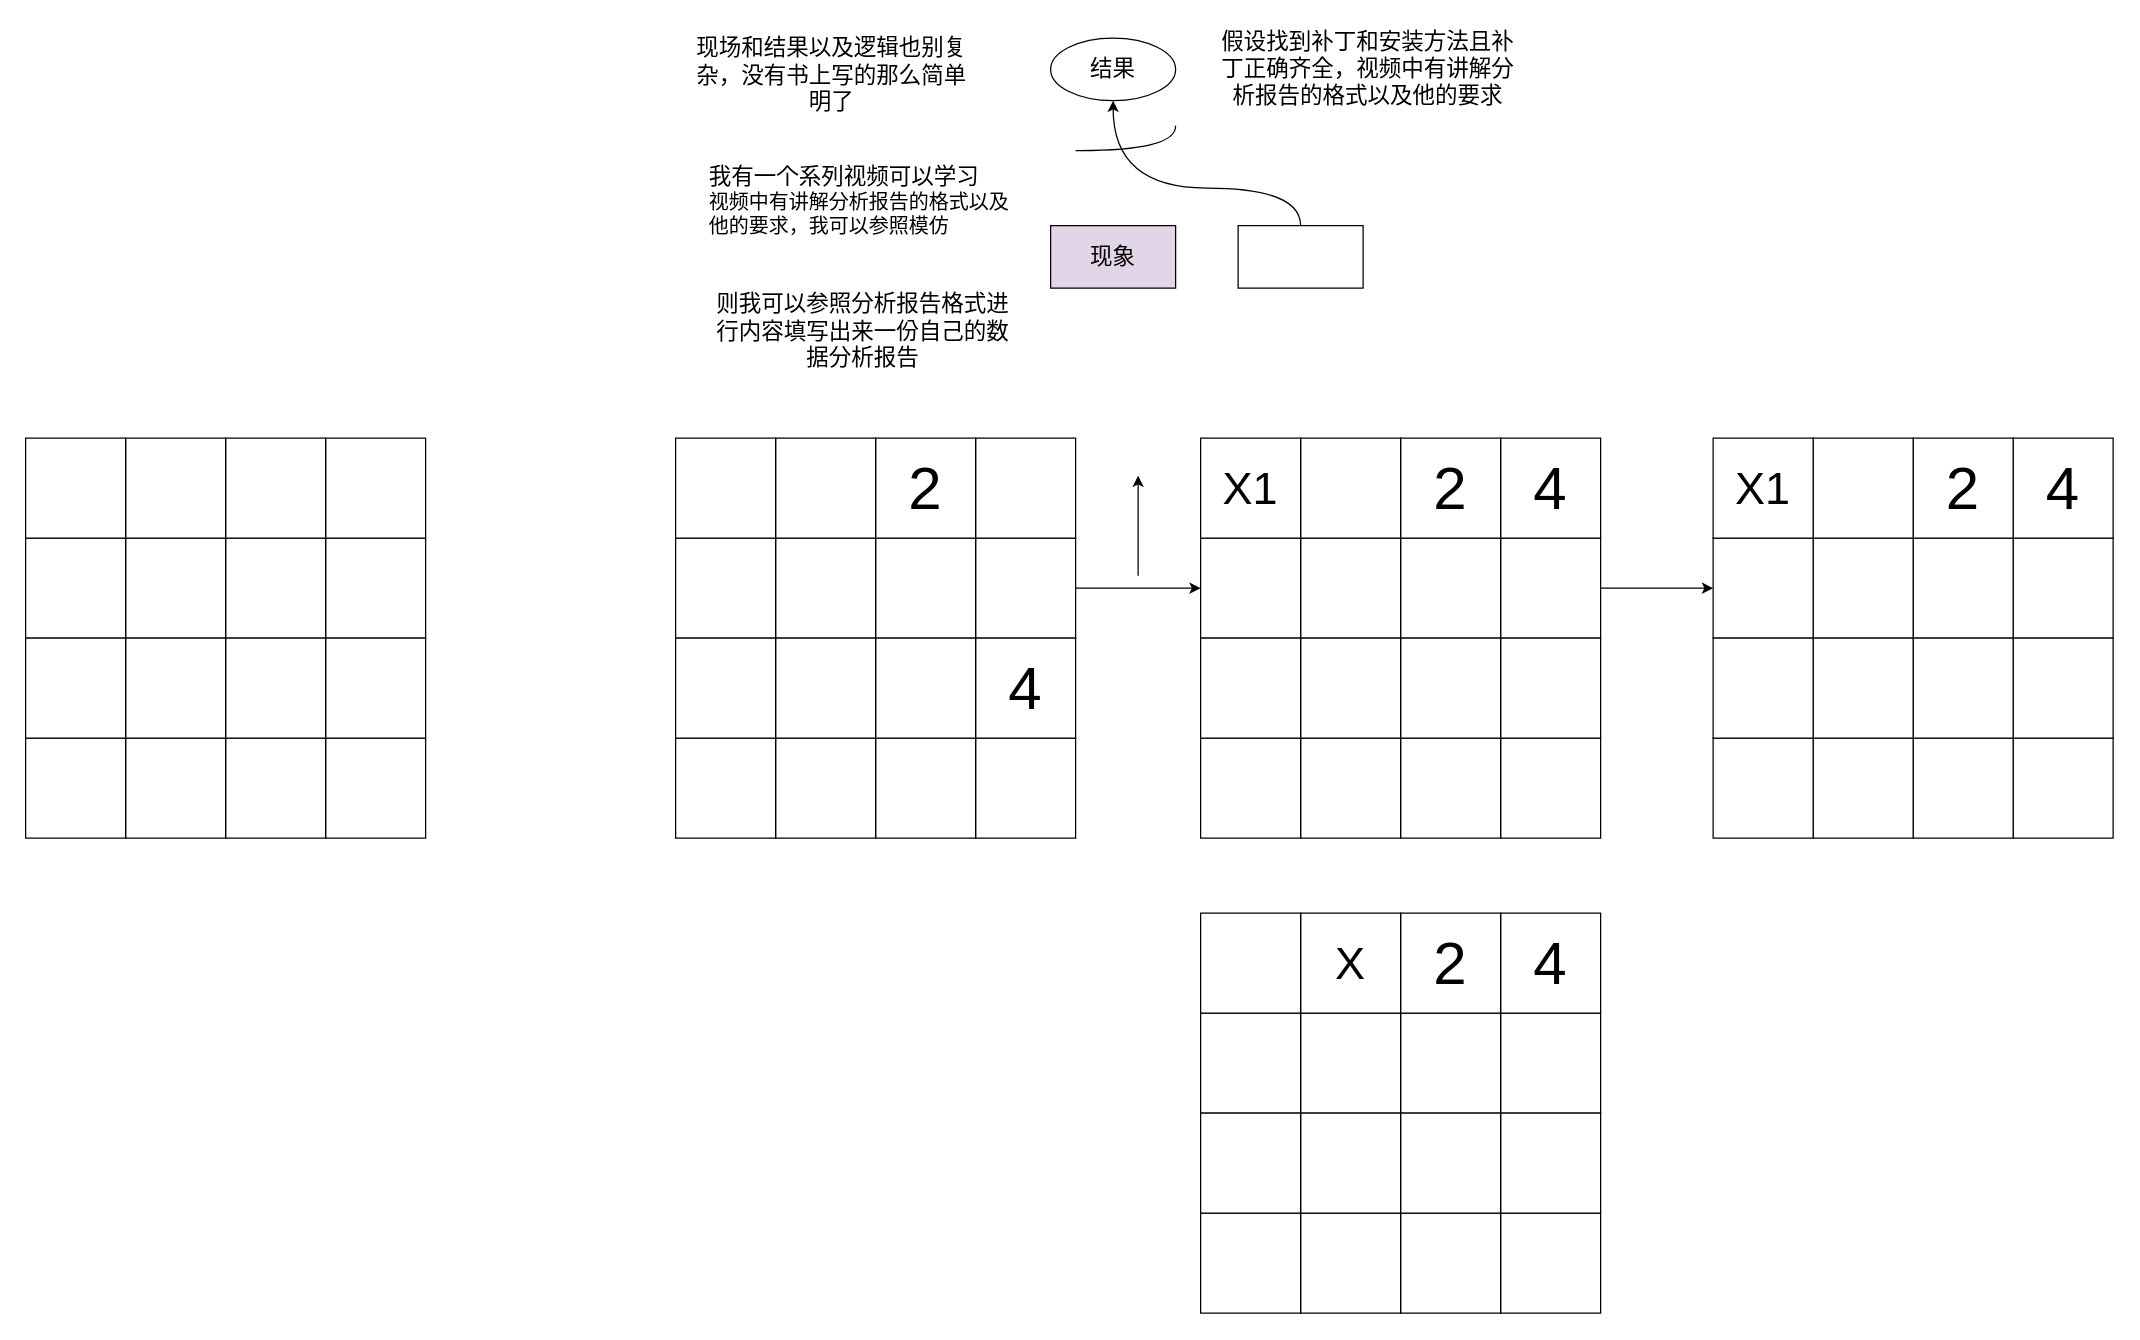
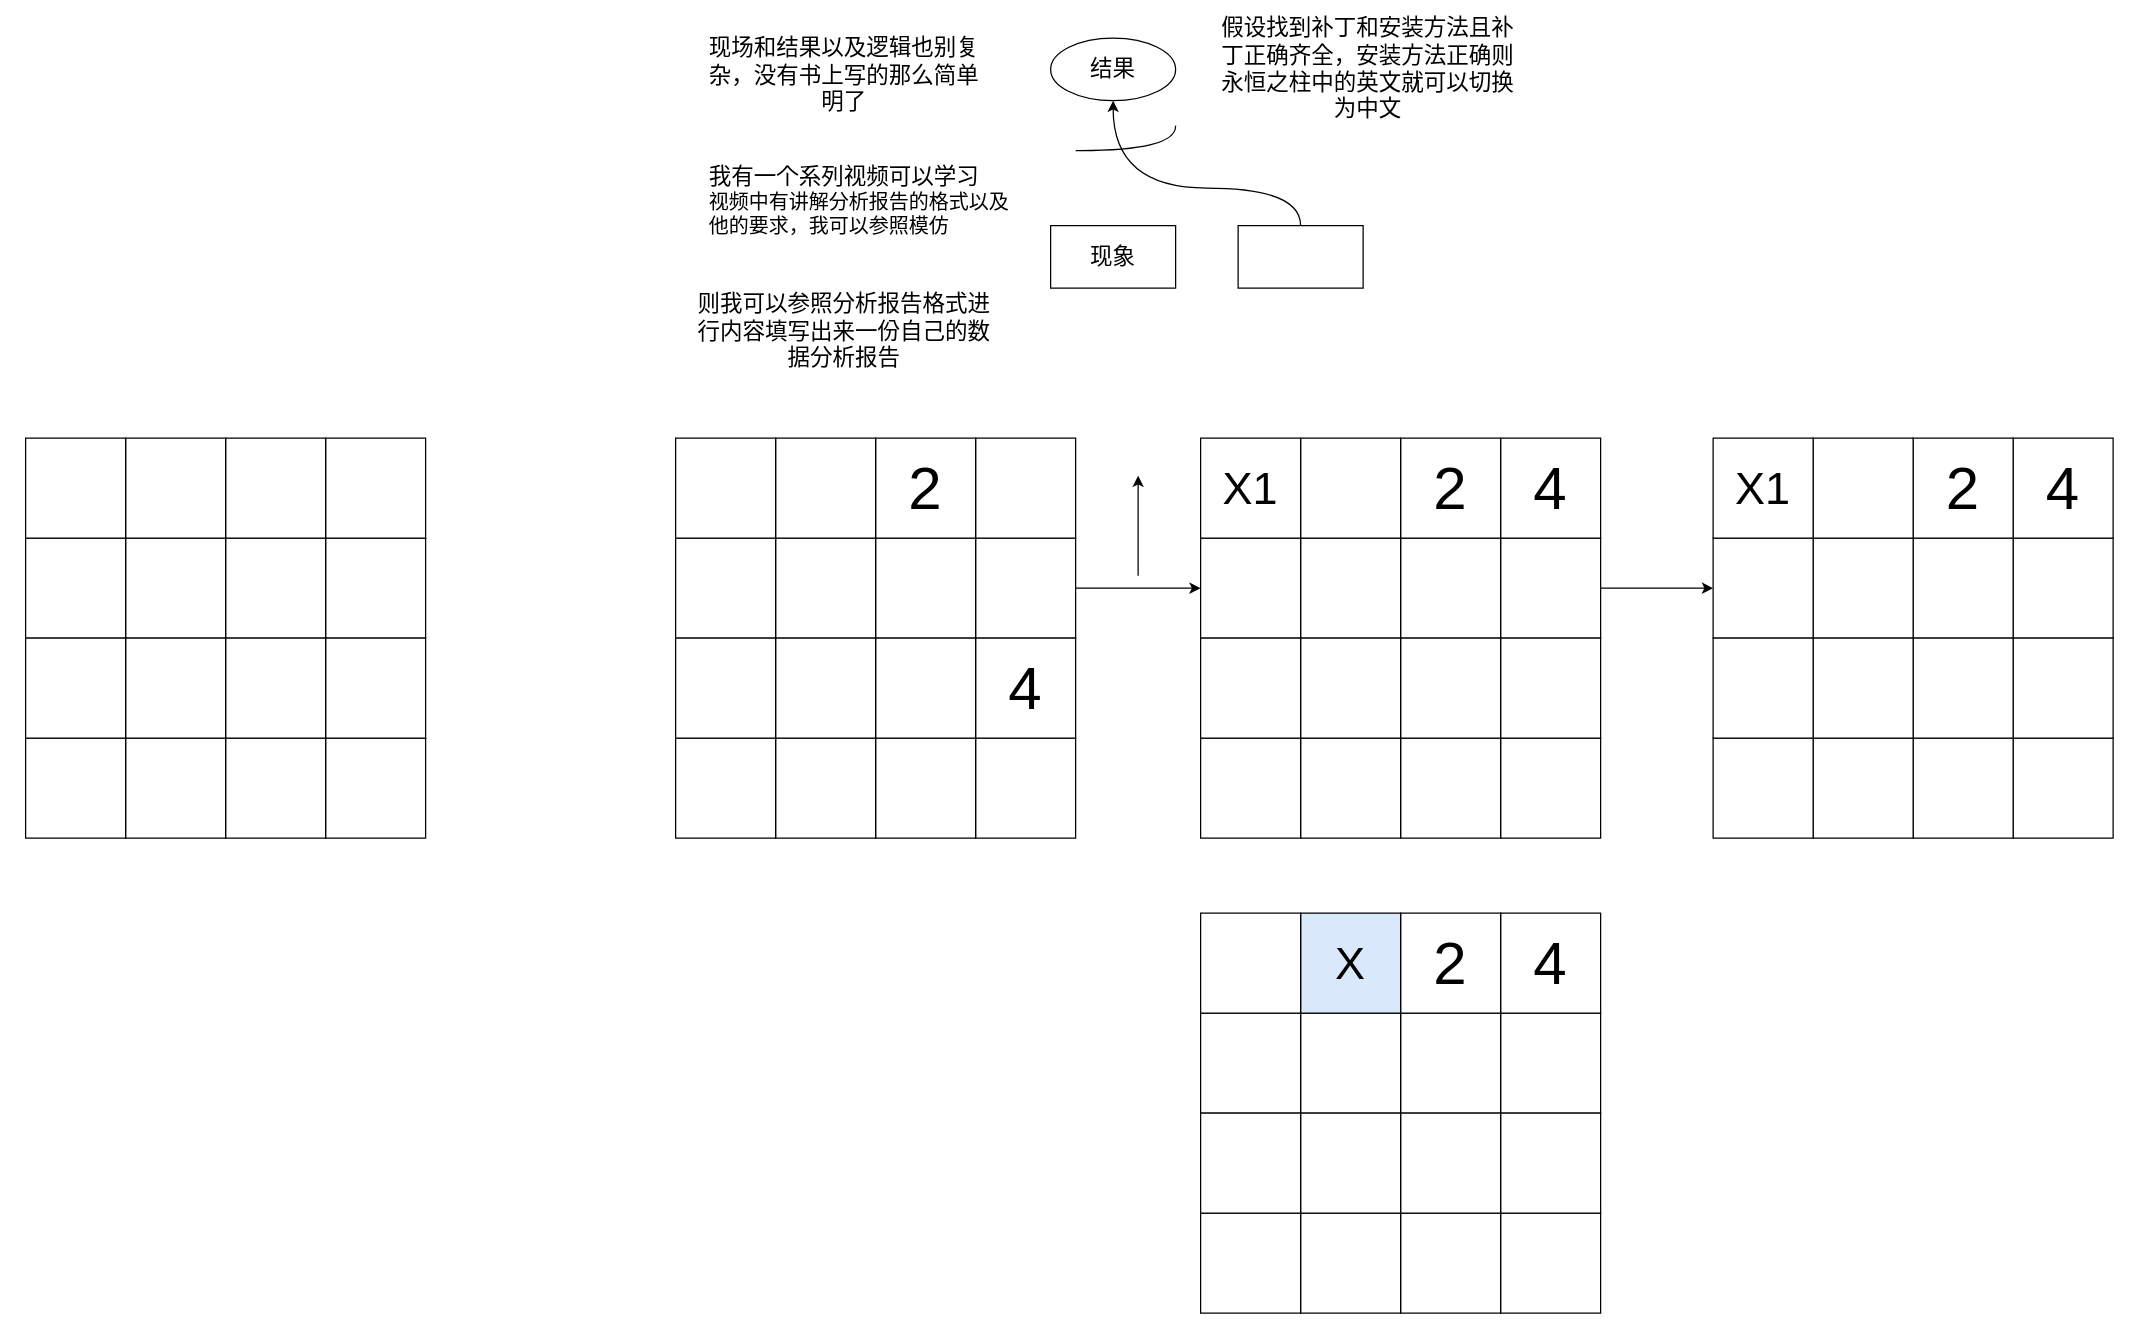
(1368, 69) -> (1368, 69)
(832, 76) -> (844, 76)
(1113, 257) -> (1113, 257)
(863, 332) -> (844, 332)
(1351, 963) -> (1351, 963)
